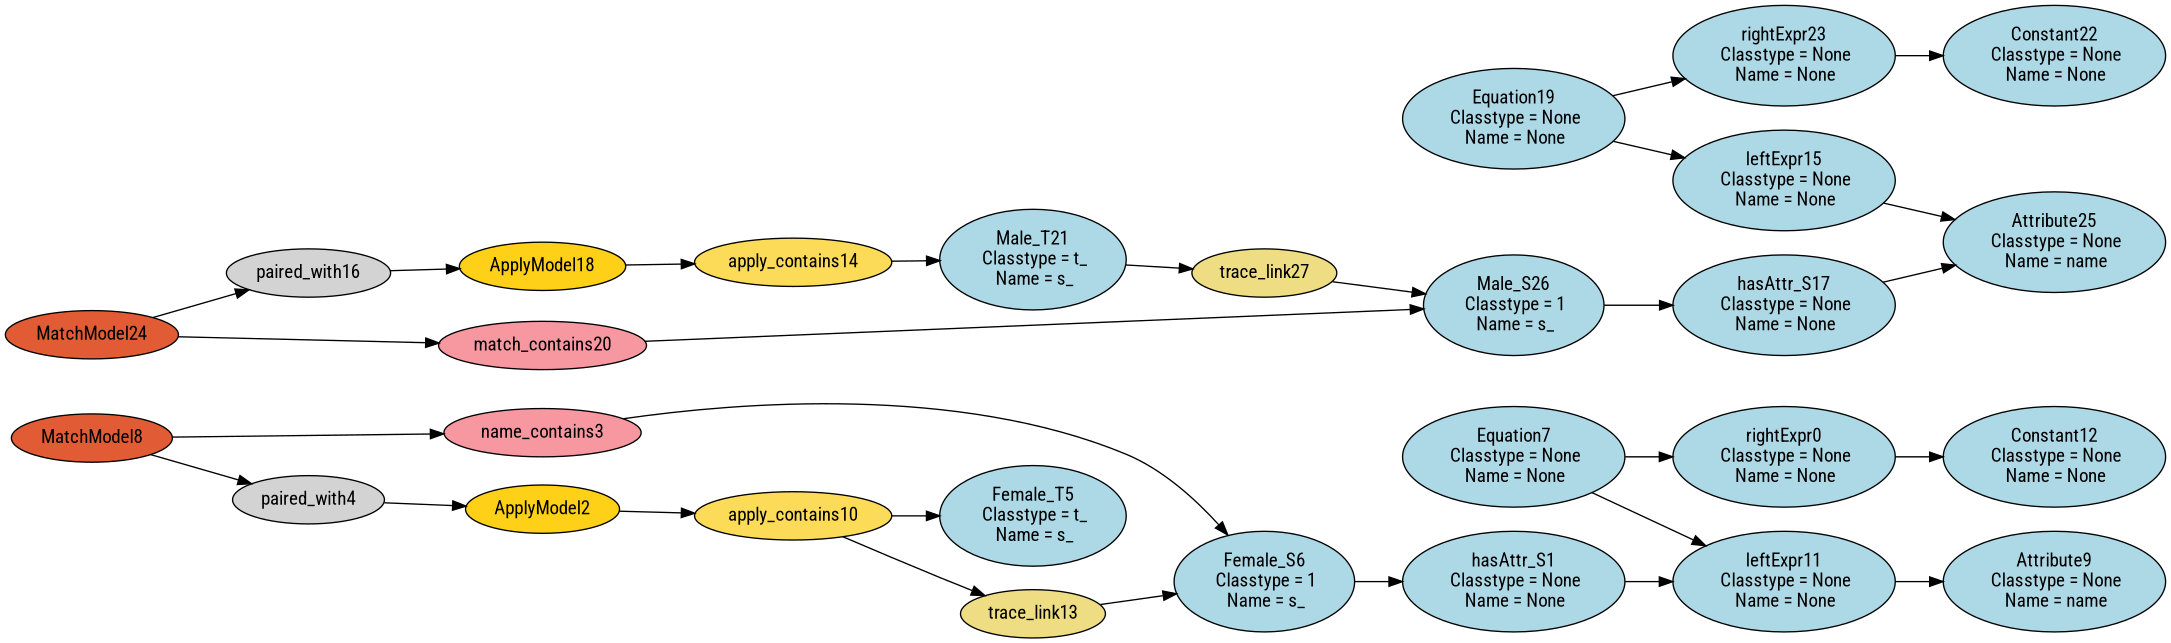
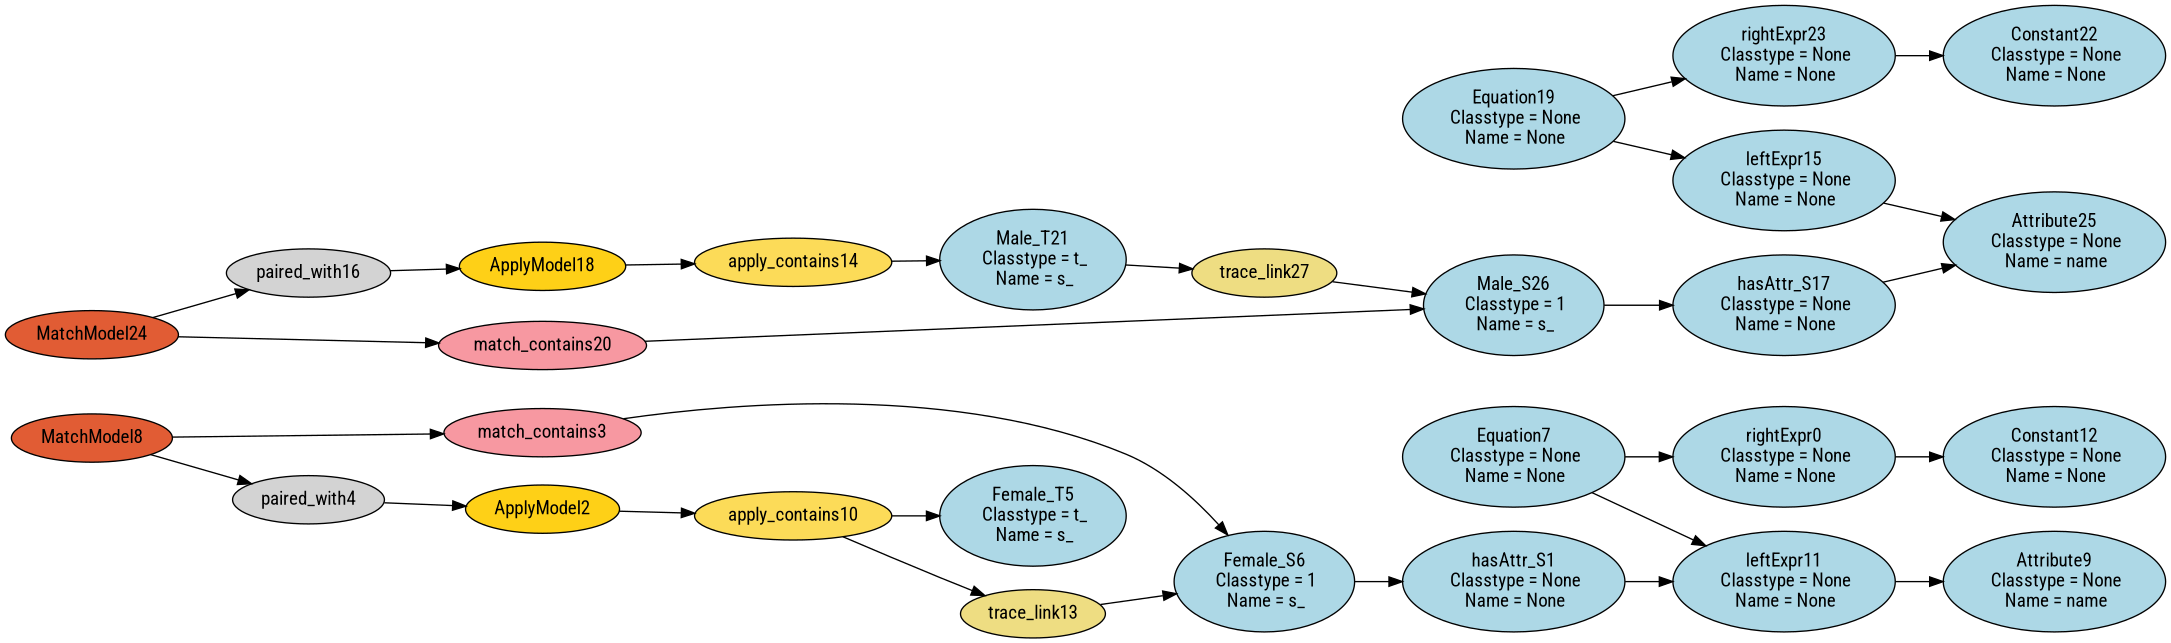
(543, 433) -> (543, 433)
